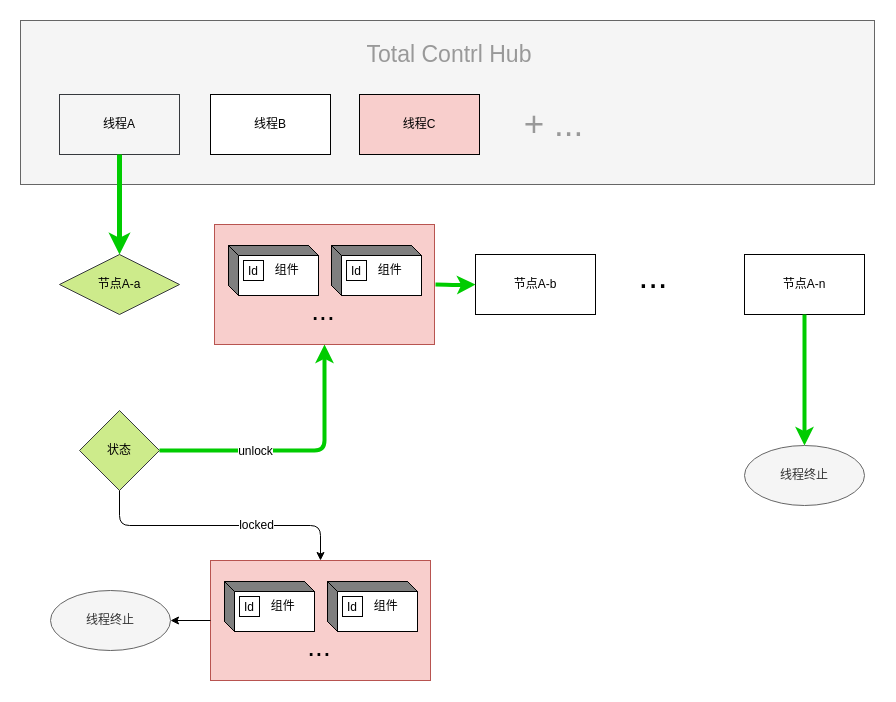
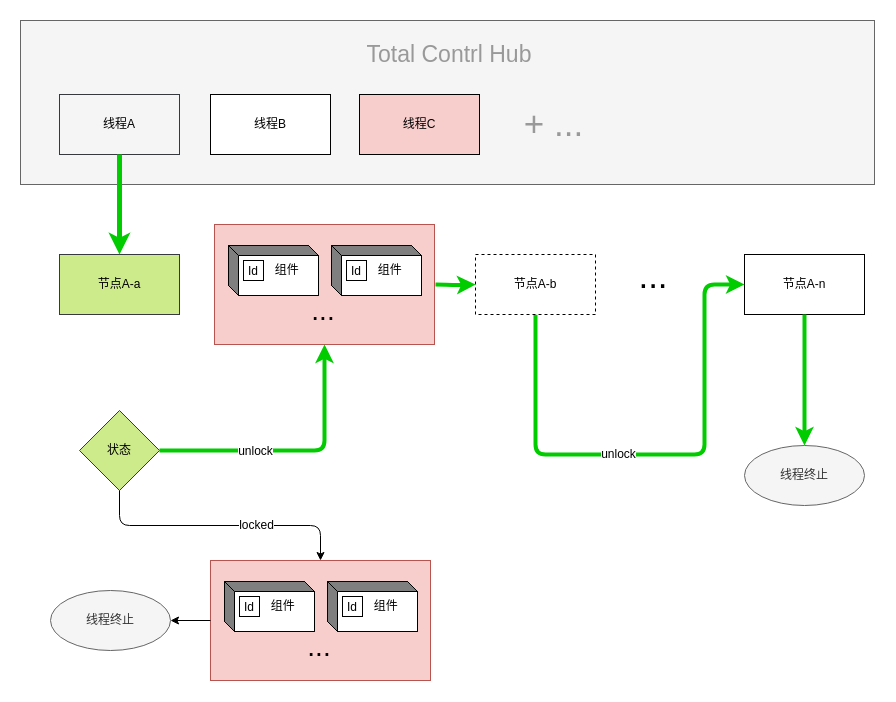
(120, 285) -> (120, 285)
(536, 285) -> (536, 285)
none -> (644, 455)
